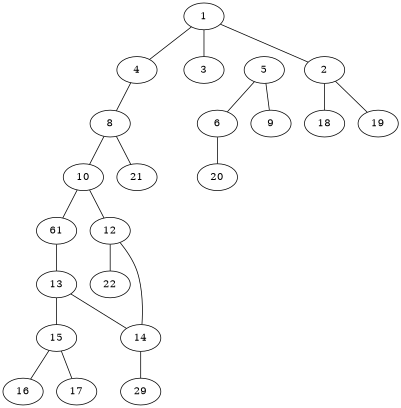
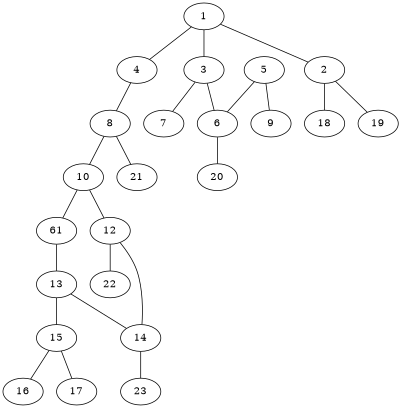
none -> (211, 97)
none -> (164, 124)
(141, 392) -> (141, 392)
